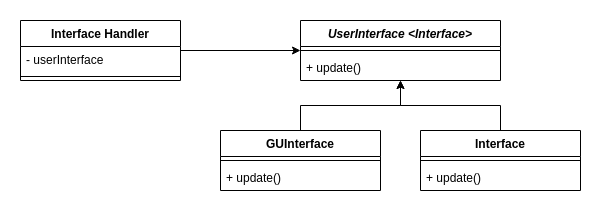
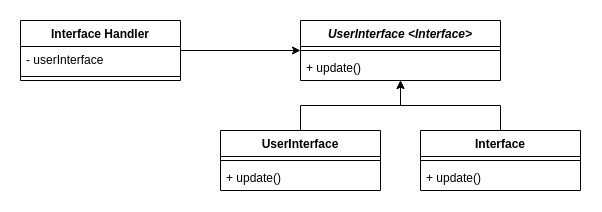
(300, 144) -> (300, 144)
